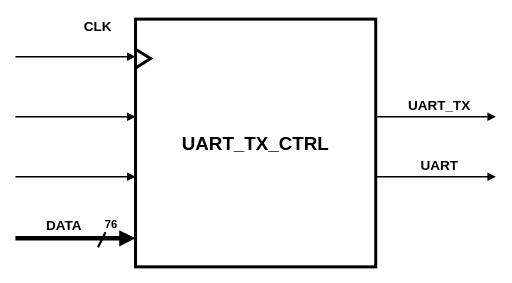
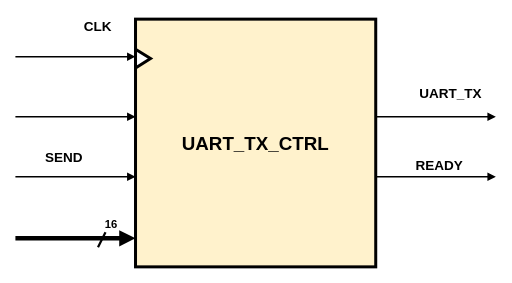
(439, 105) -> (450, 94)
(255, 143) -> (255, 143)
none -> (64, 158)
(439, 165) -> (439, 165)
(111, 222) -> (111, 222)
(64, 225) -> none
